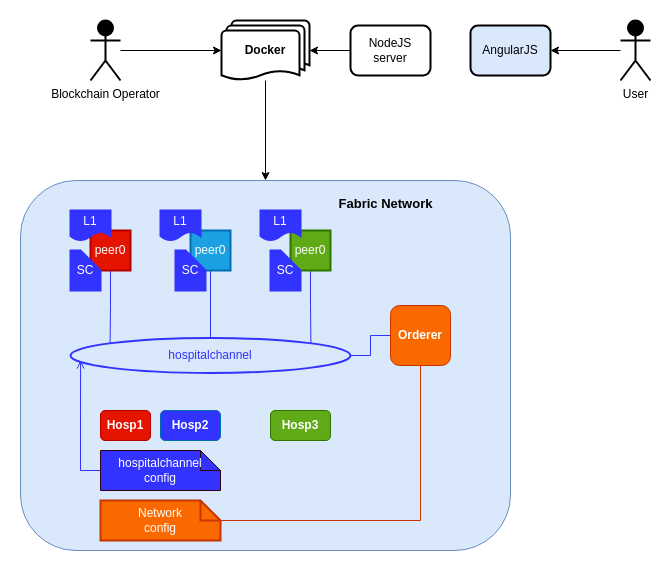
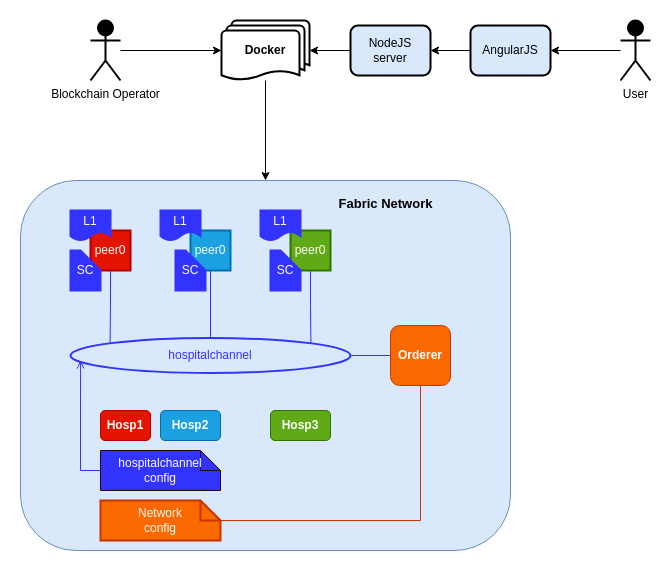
(391, 51) -> (391, 51)
none -> (454, 51)
(421, 336) -> (421, 356)
(191, 426) -> (191, 426)
